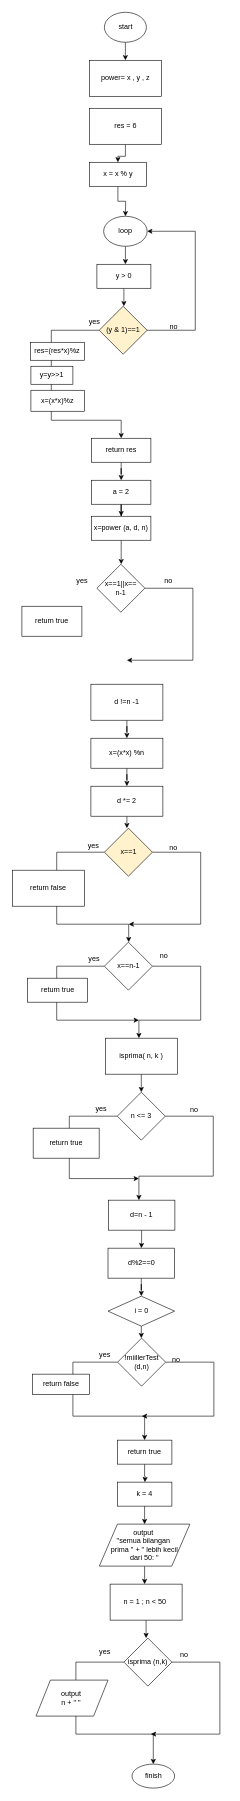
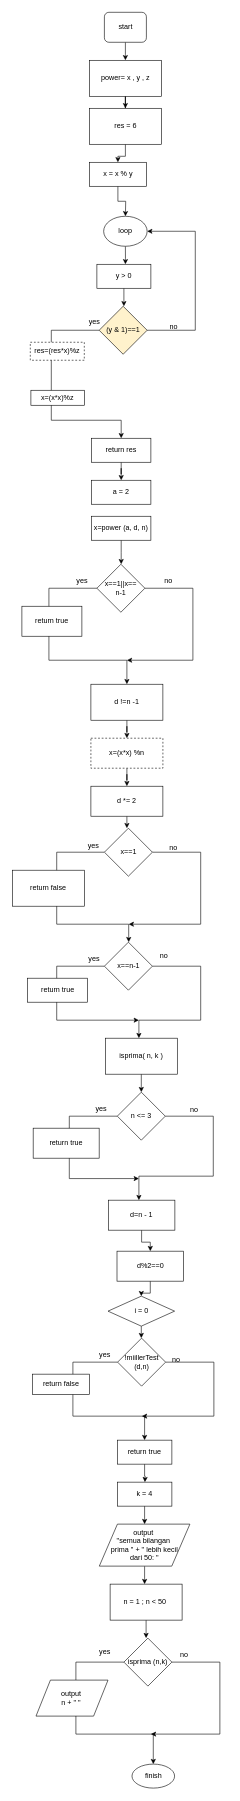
(125, 27) -> (125, 27)
none -> (125, 104)
(57, 351) -> (57, 351)
(52, 375) -> none
(58, 401) -> (58, 398)
(121, 512) -> none
none -> (126, 660)
(127, 753) -> (127, 753)
(128, 852) -> (128, 852)
(141, 1263) -> (150, 1266)
